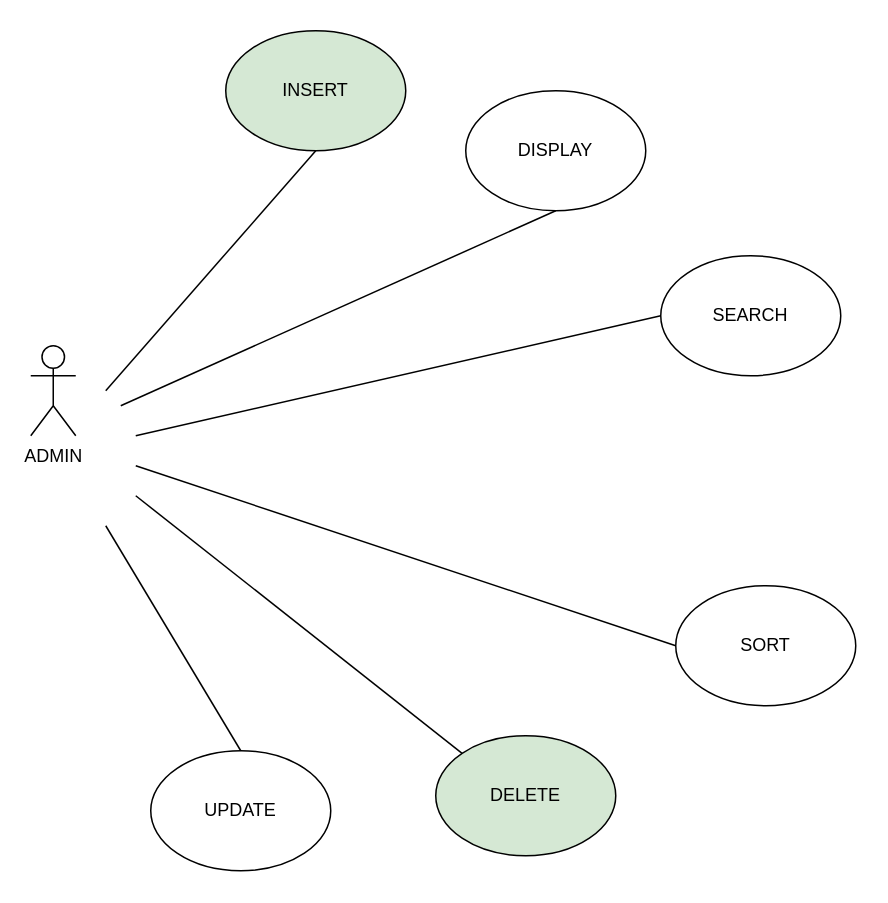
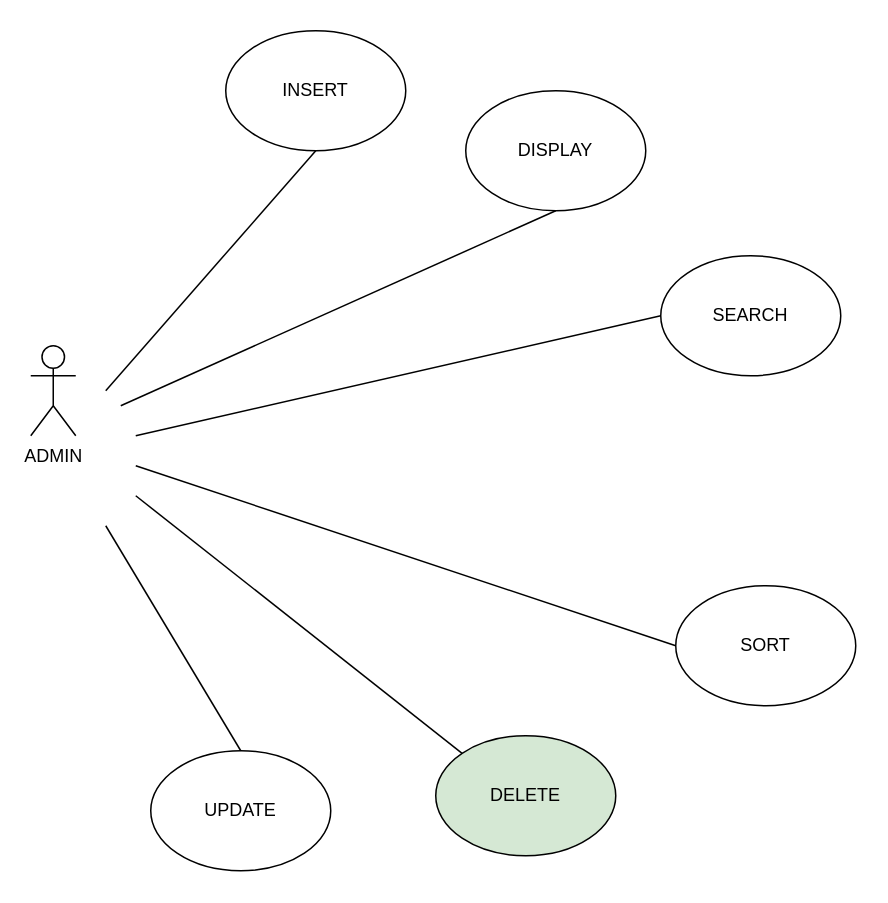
(316, 91) -> (316, 91)
